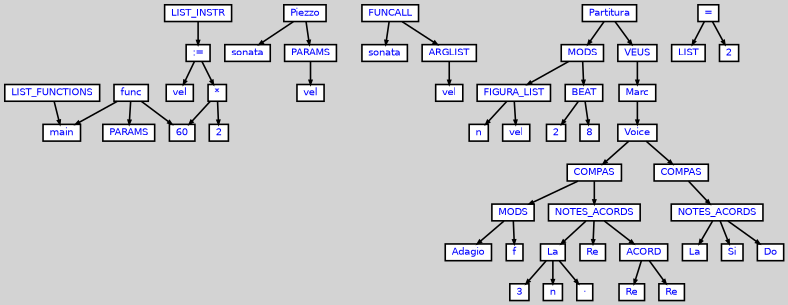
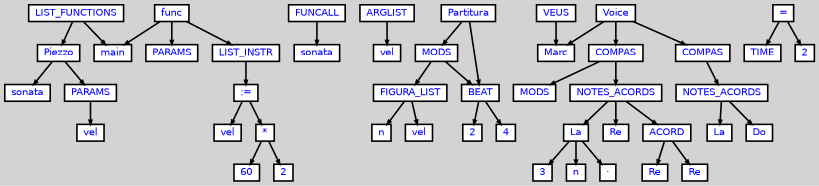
none -> (68, 31)
(622, 31) -> (474, 51)
(418, 32) -> none
(688, 53) -> (763, 53)
(637, 111) -> (588, 32)
(155, 112) -> (207, 32)
(590, 133) -> (506, 133)
(468, 252) -> none
(515, 252) -> none
(732, 252) -> none
